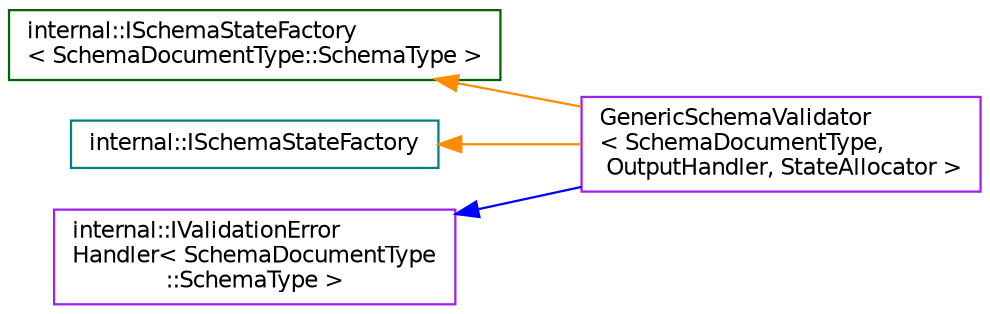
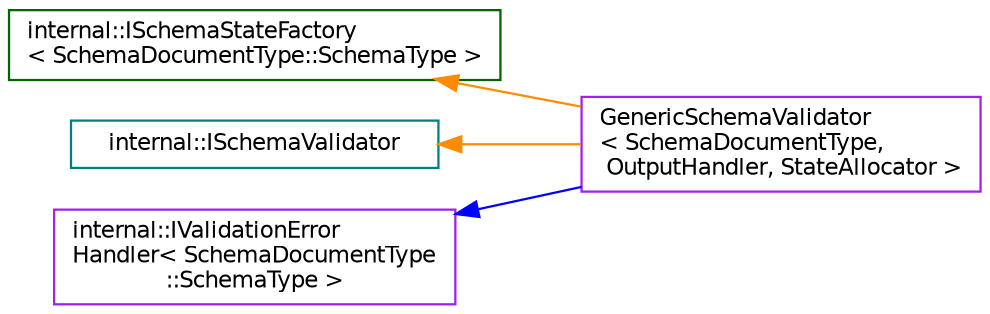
(255, 144) -> (255, 144)
